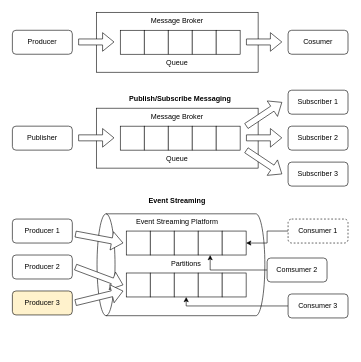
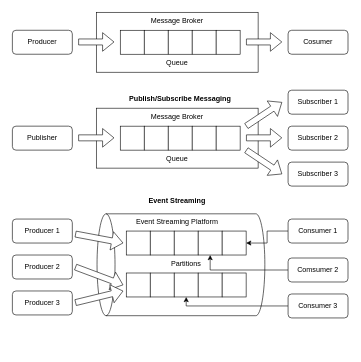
(318, 231) -> (318, 231)
(297, 270) -> (318, 270)
(42, 303) -> (42, 303)
